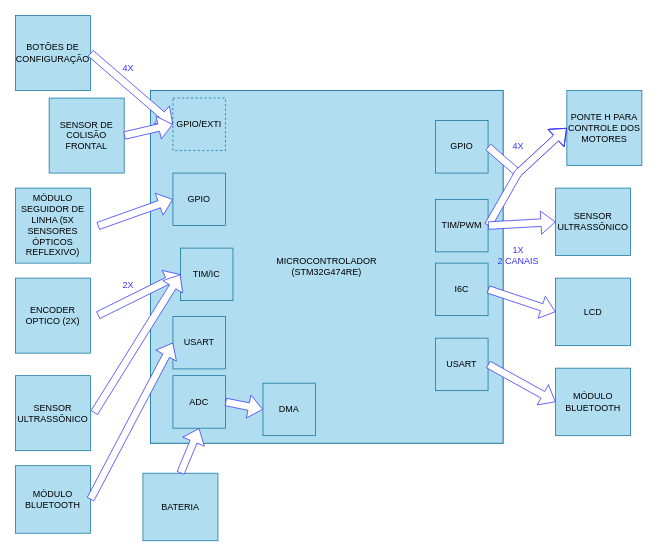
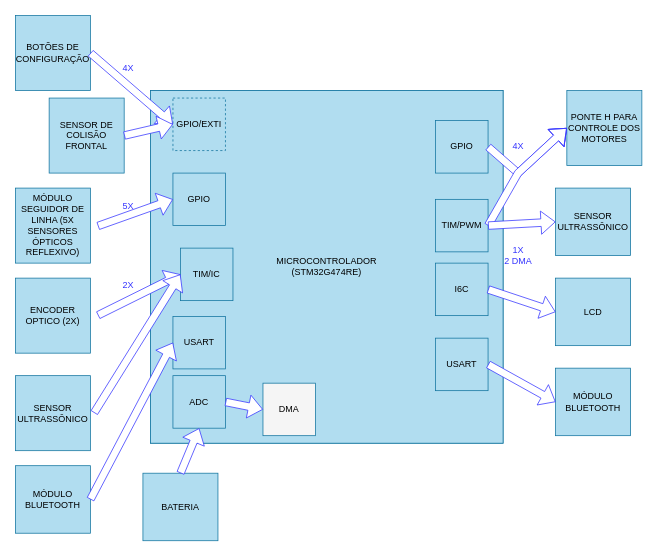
none -> (128, 207)
(518, 255) -> (518, 255)
(289, 409) -> (289, 409)
